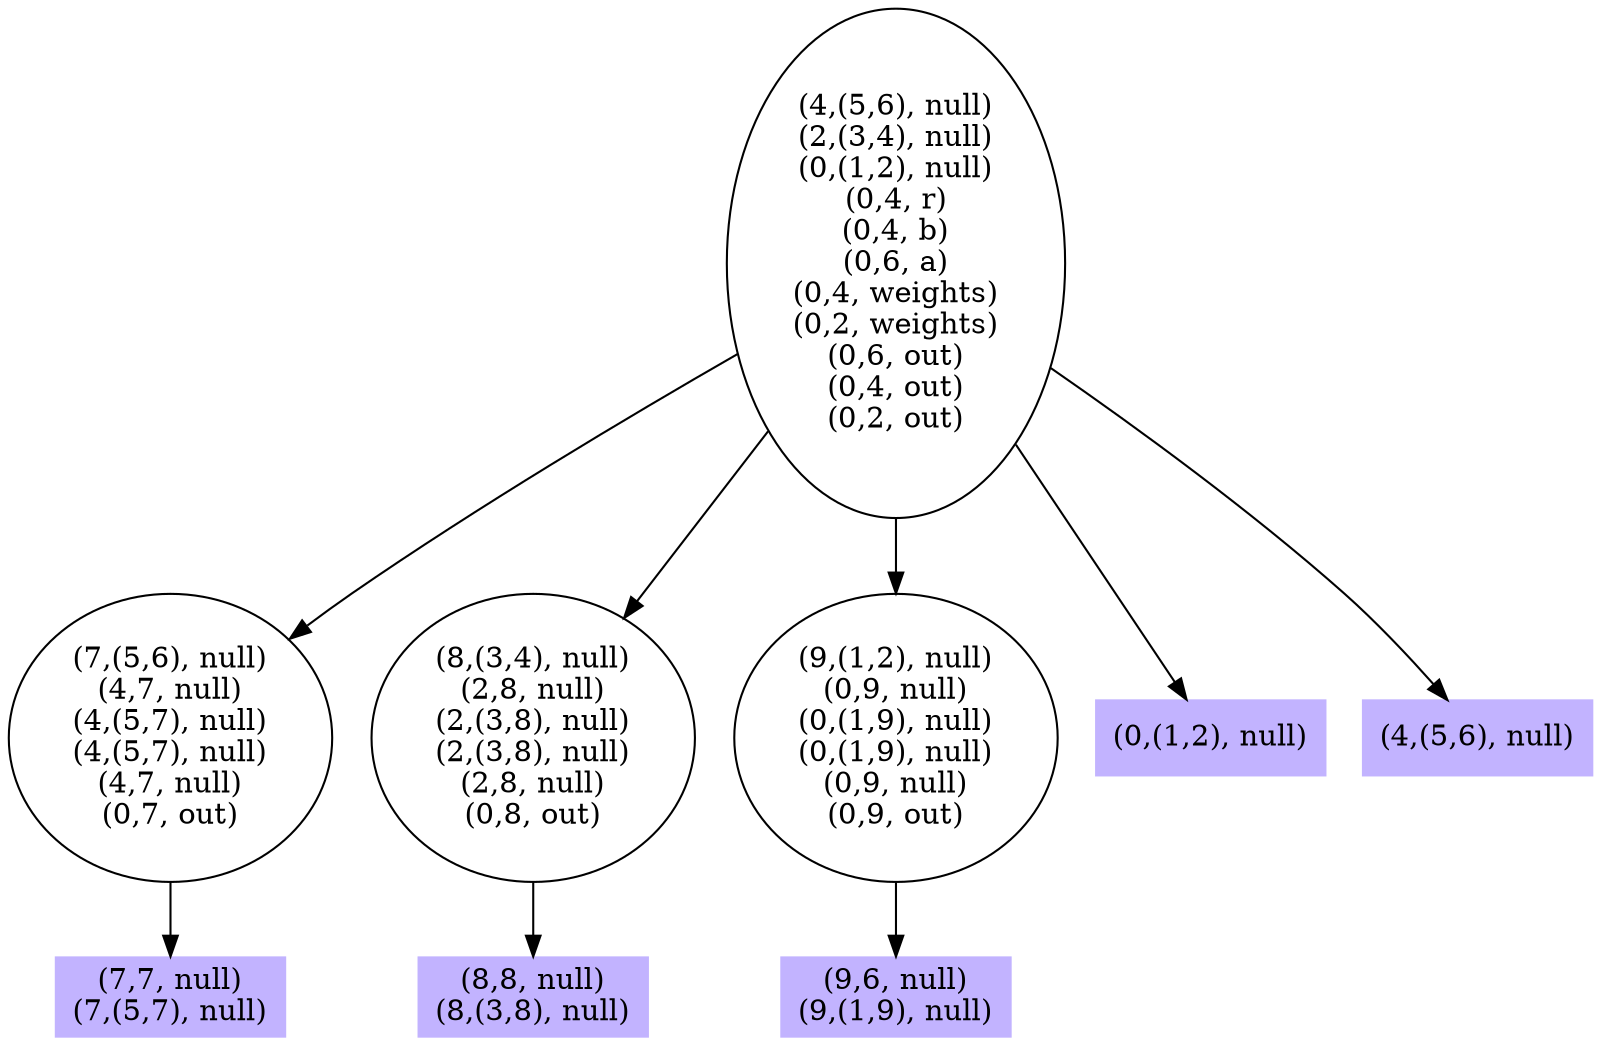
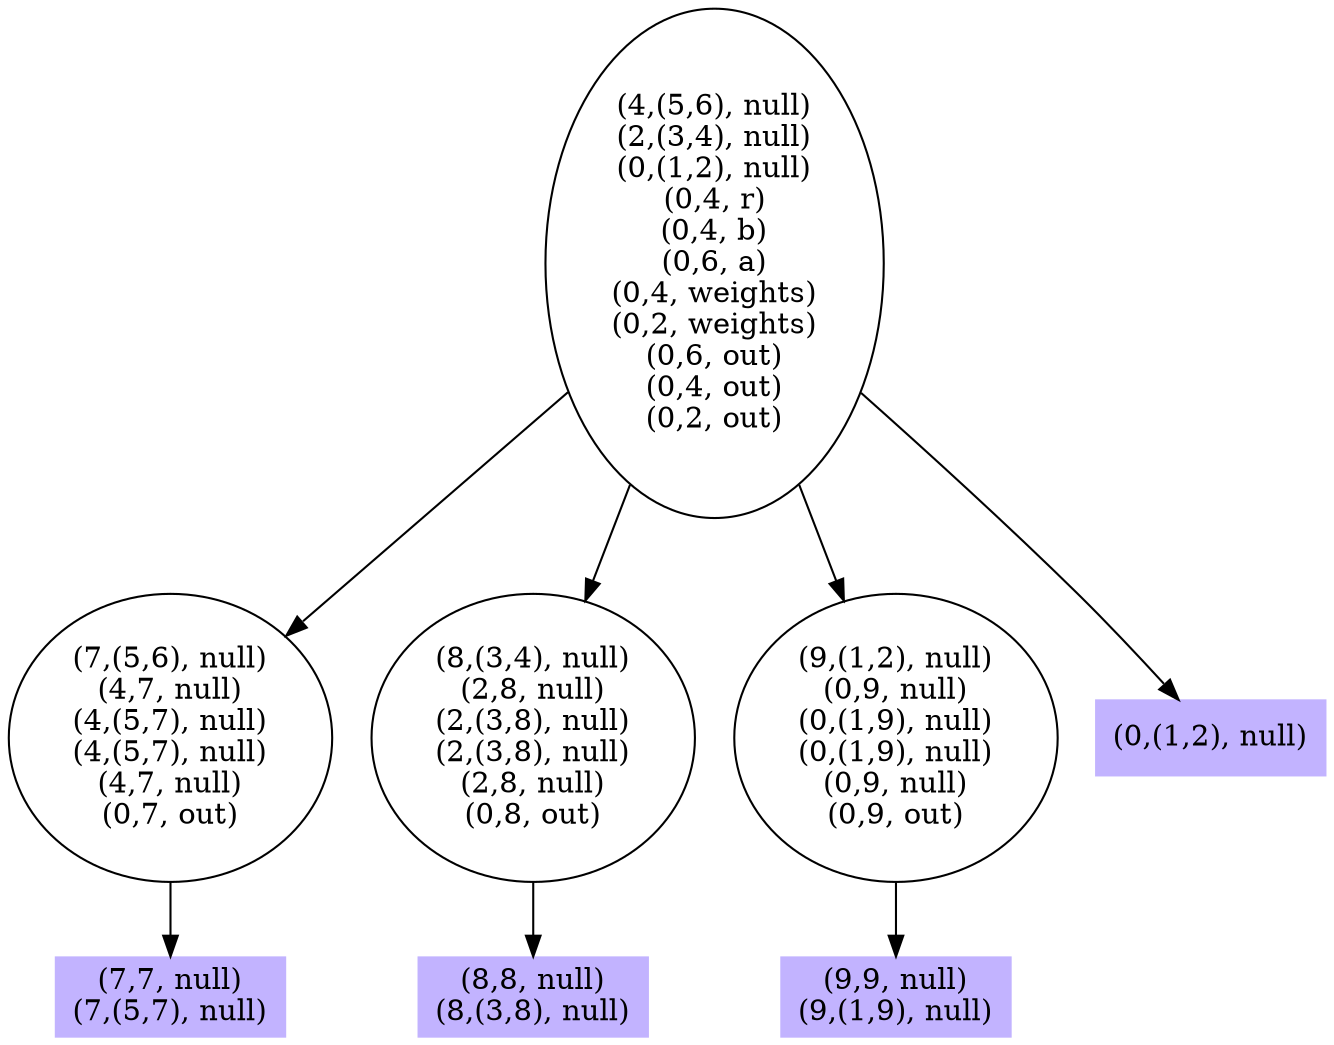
(1478, 738) -> none
(896, 997) -> (896, 997)
